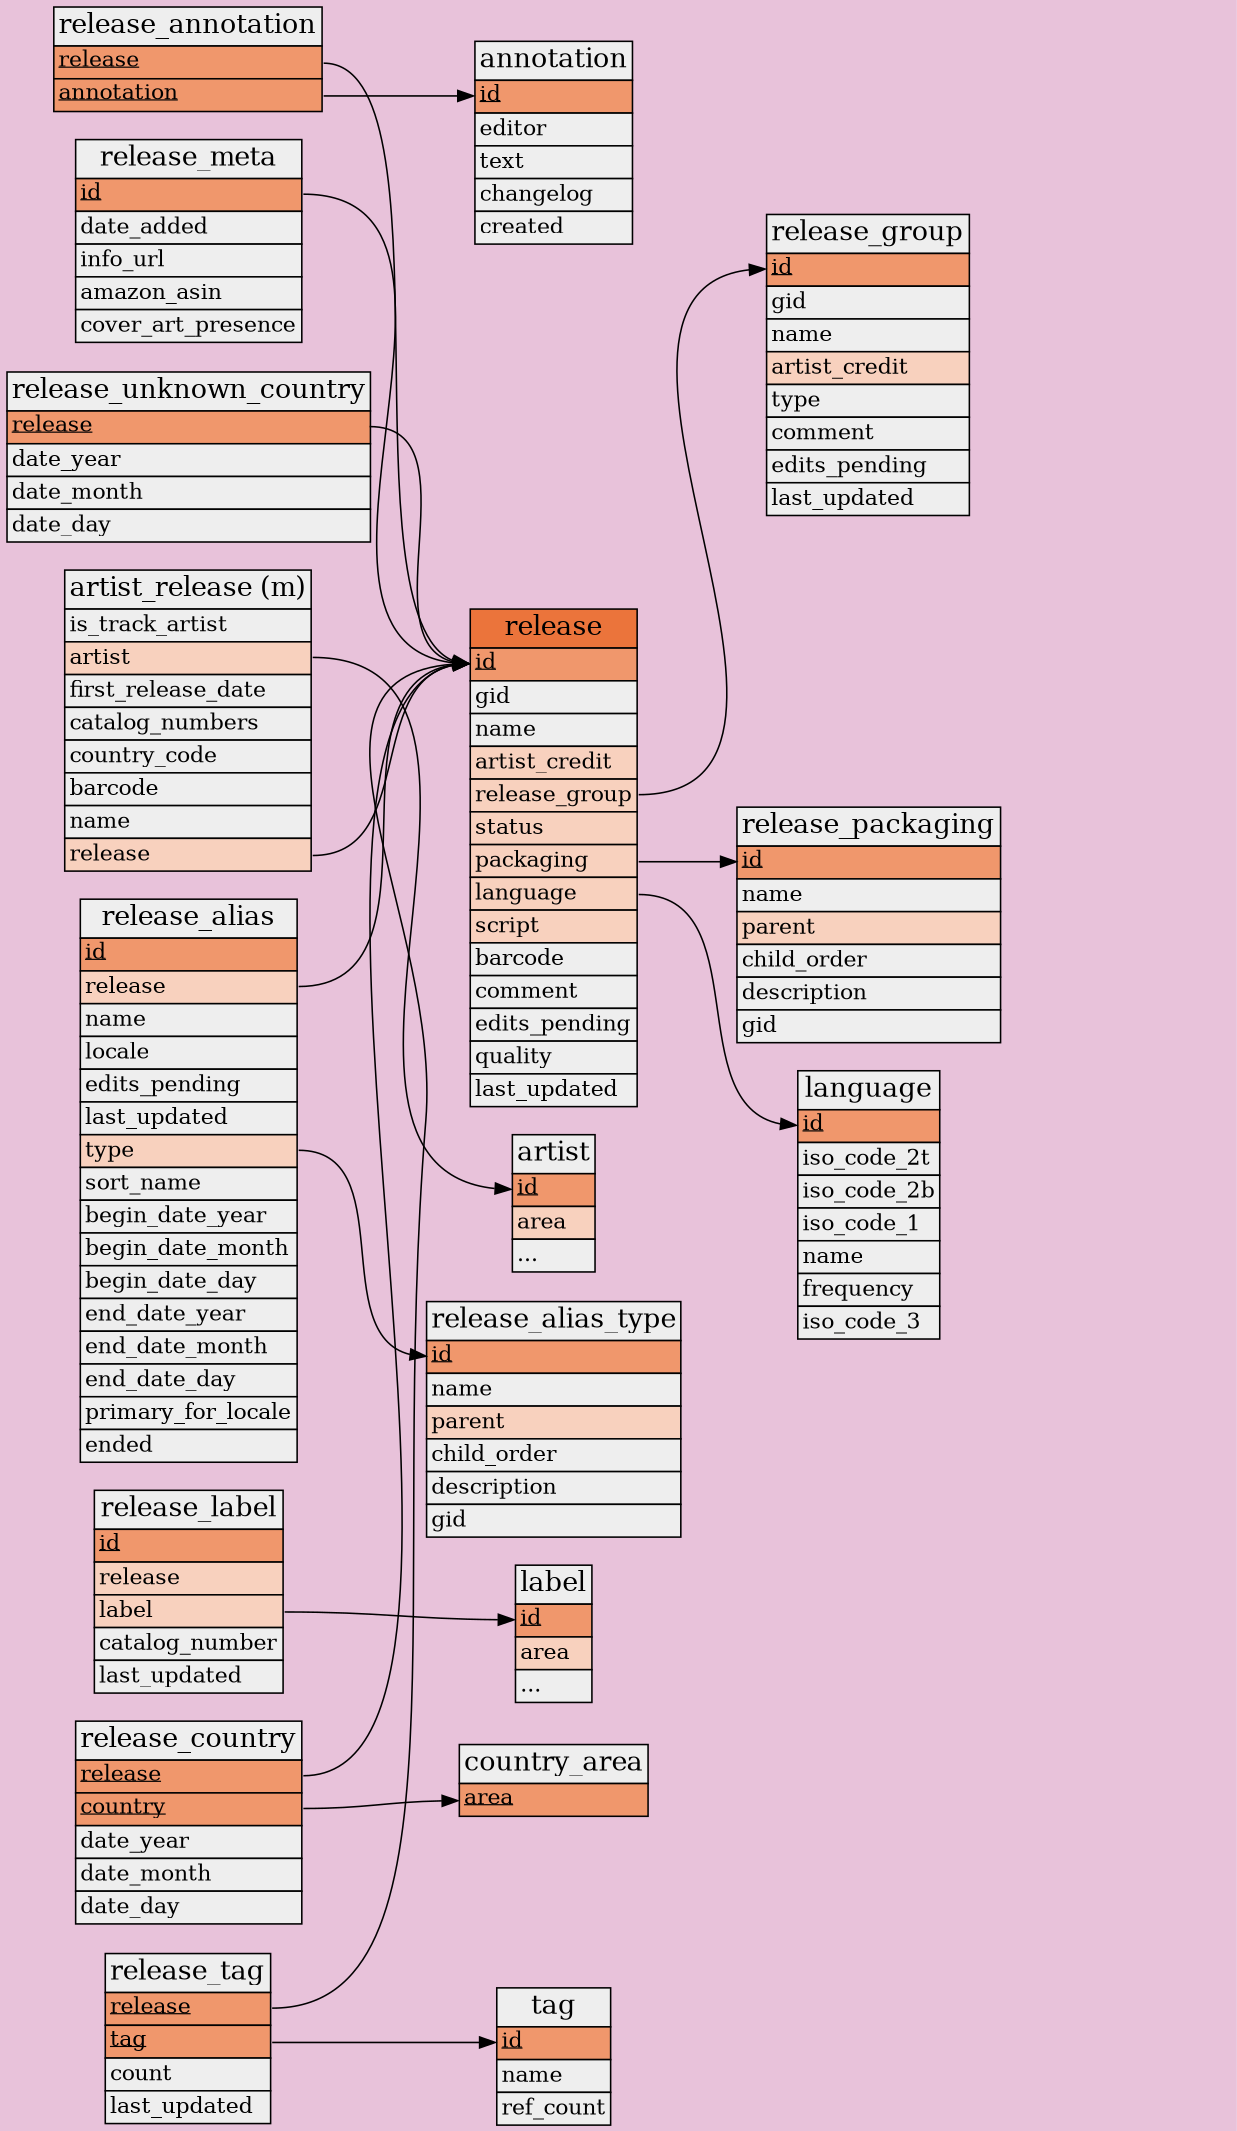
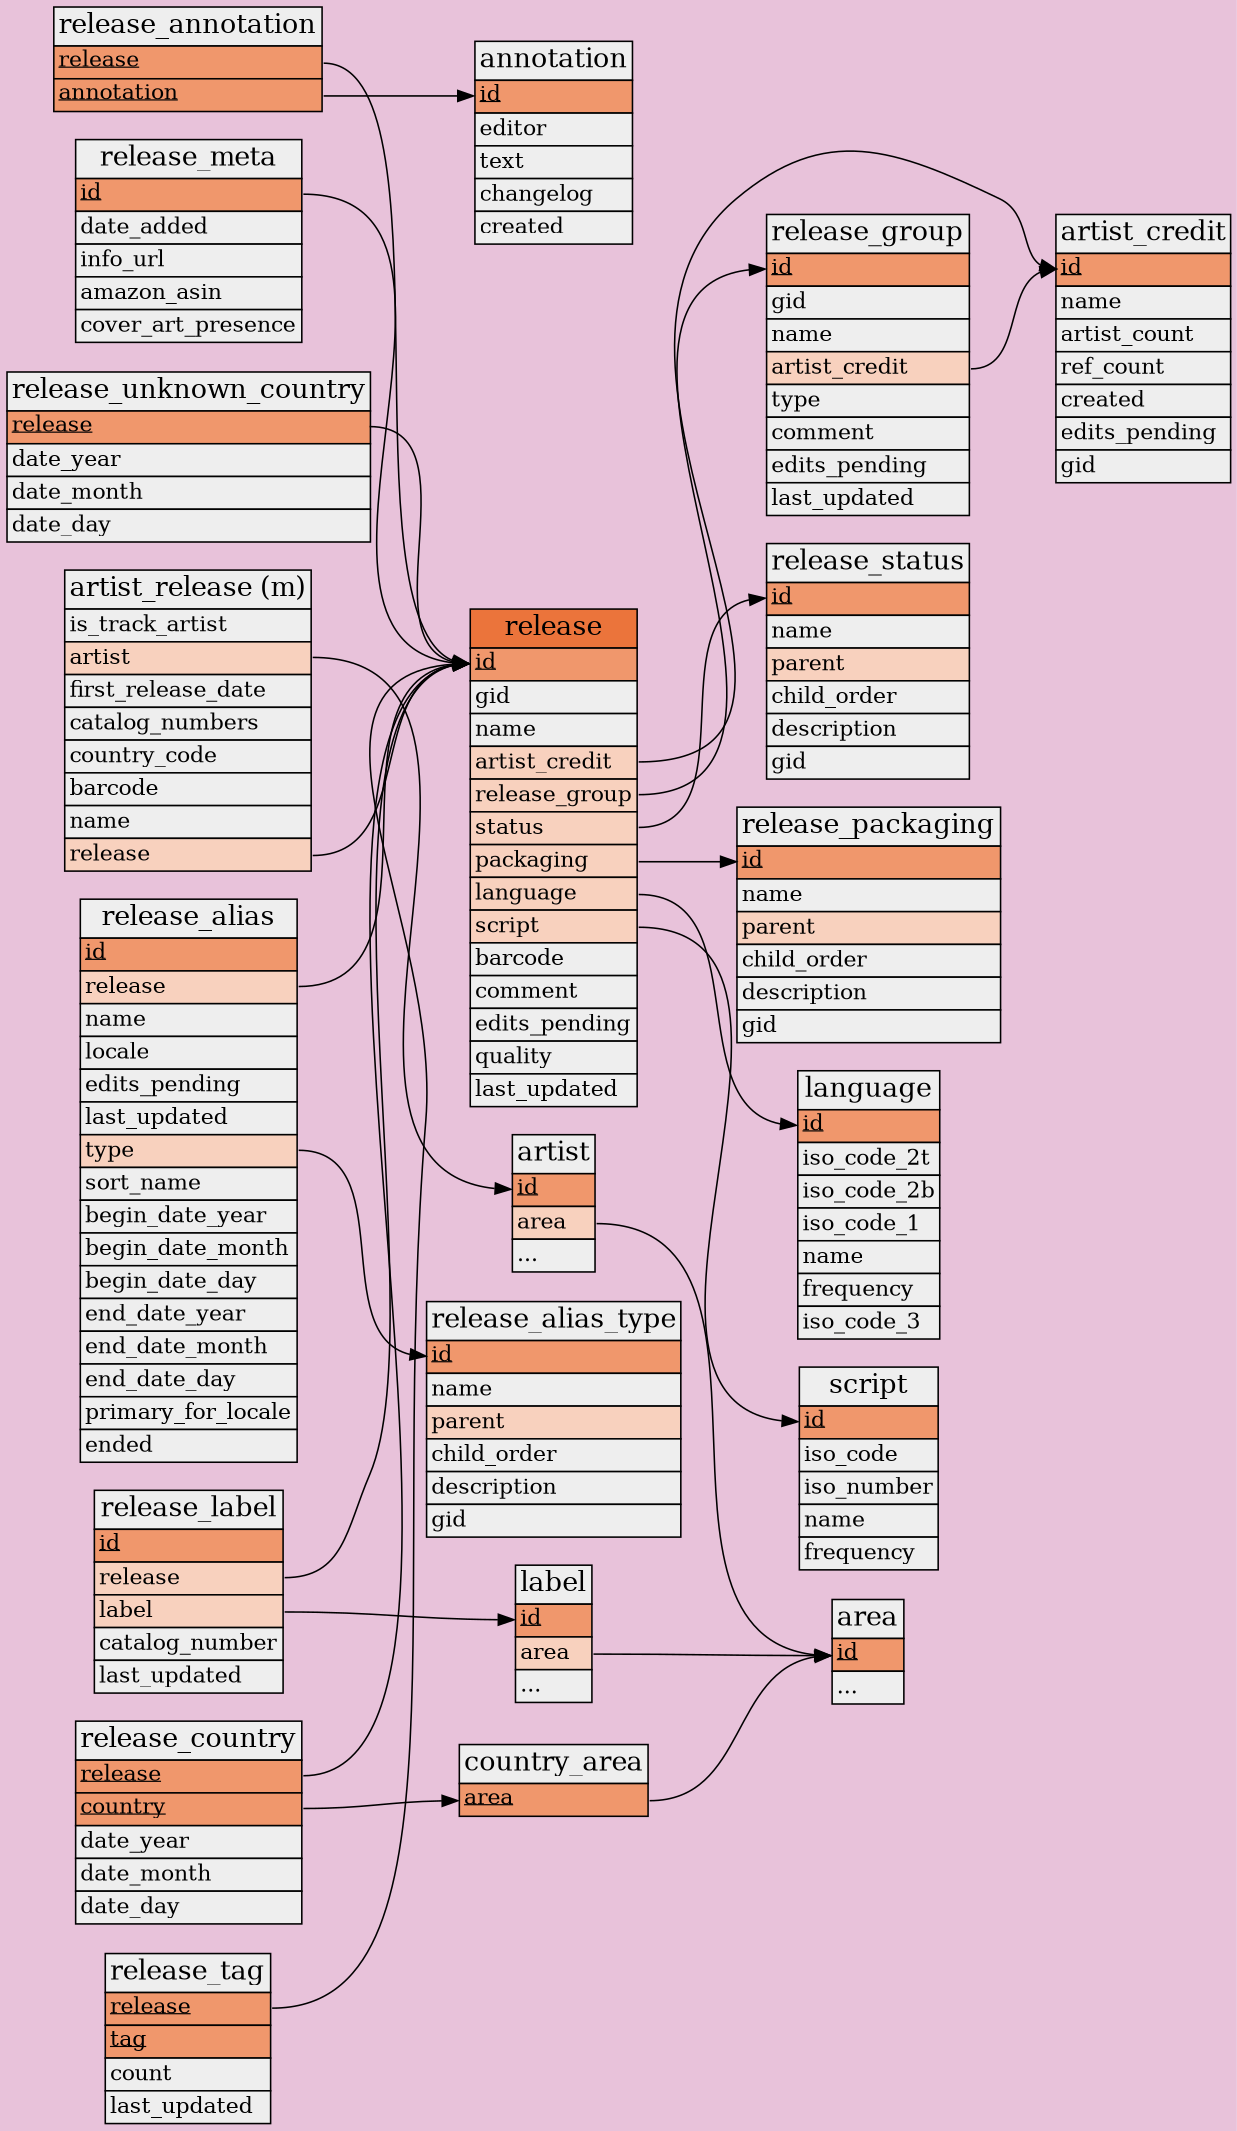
none -> (1143, 349)
none -> (868, 661)
none -> (384, 1131)
none -> (868, 1468)
none -> (868, 1651)
(553, 2056) -> none
